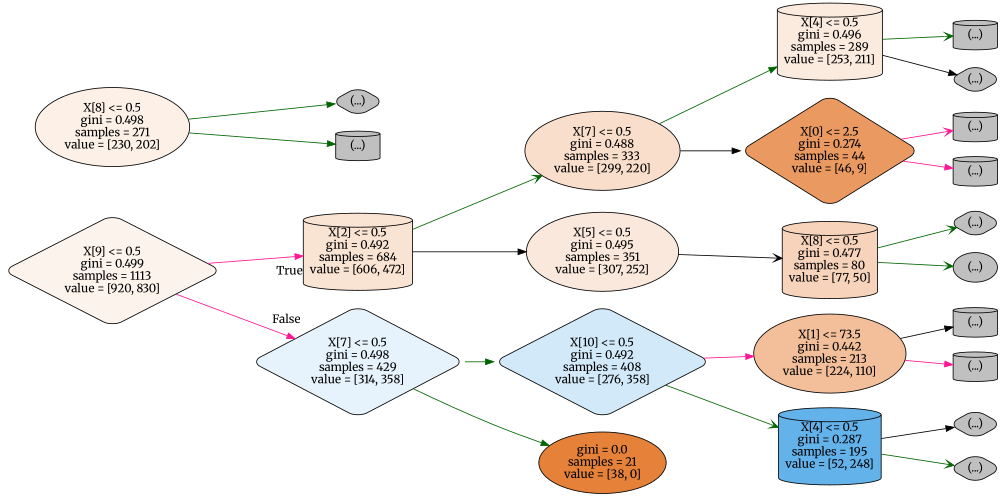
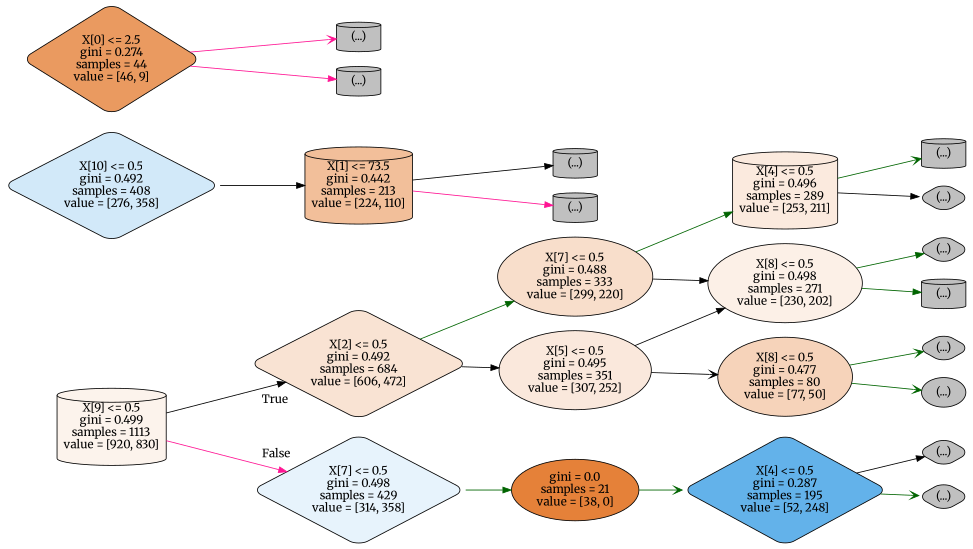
(706, 151) -> (676, 280)
(473, 204) -> (463, 322)
(358, 252) -> (359, 364)
(251, 260) -> (222, 399)
(830, 260) -> (785, 377)
(112, 271) -> (112, 427)
none -> (676, 328)
(830, 354) -> (359, 186)
(725, 357) -> (258, 186)
(475, 362) -> none
(718, 405) -> (657, 490)
(830, 446) -> (785, 490)
